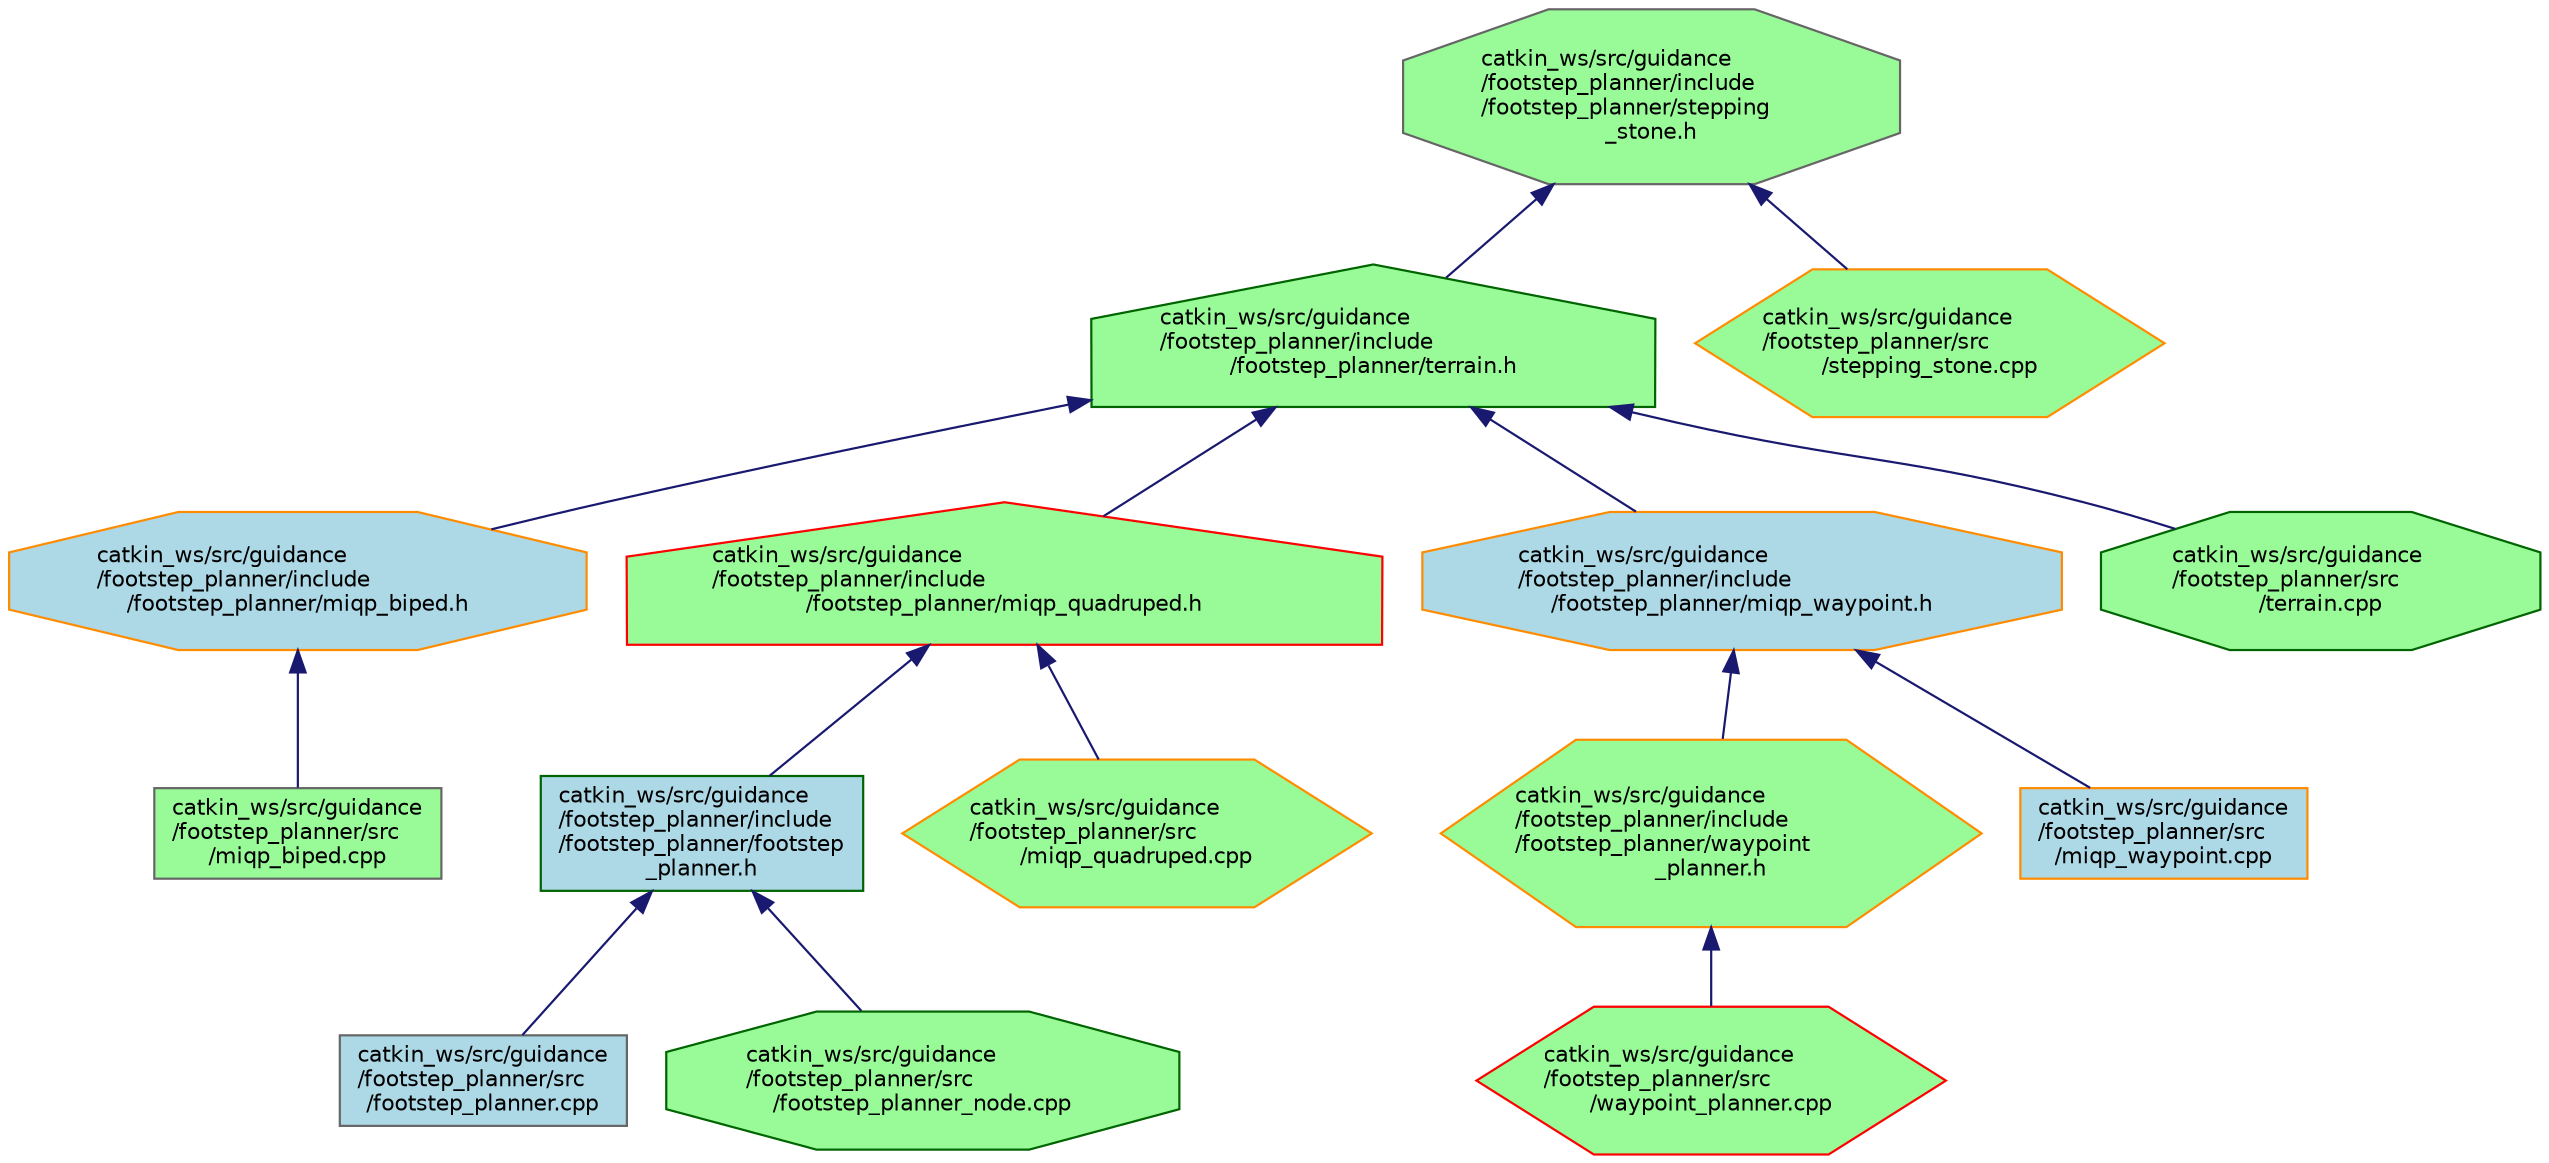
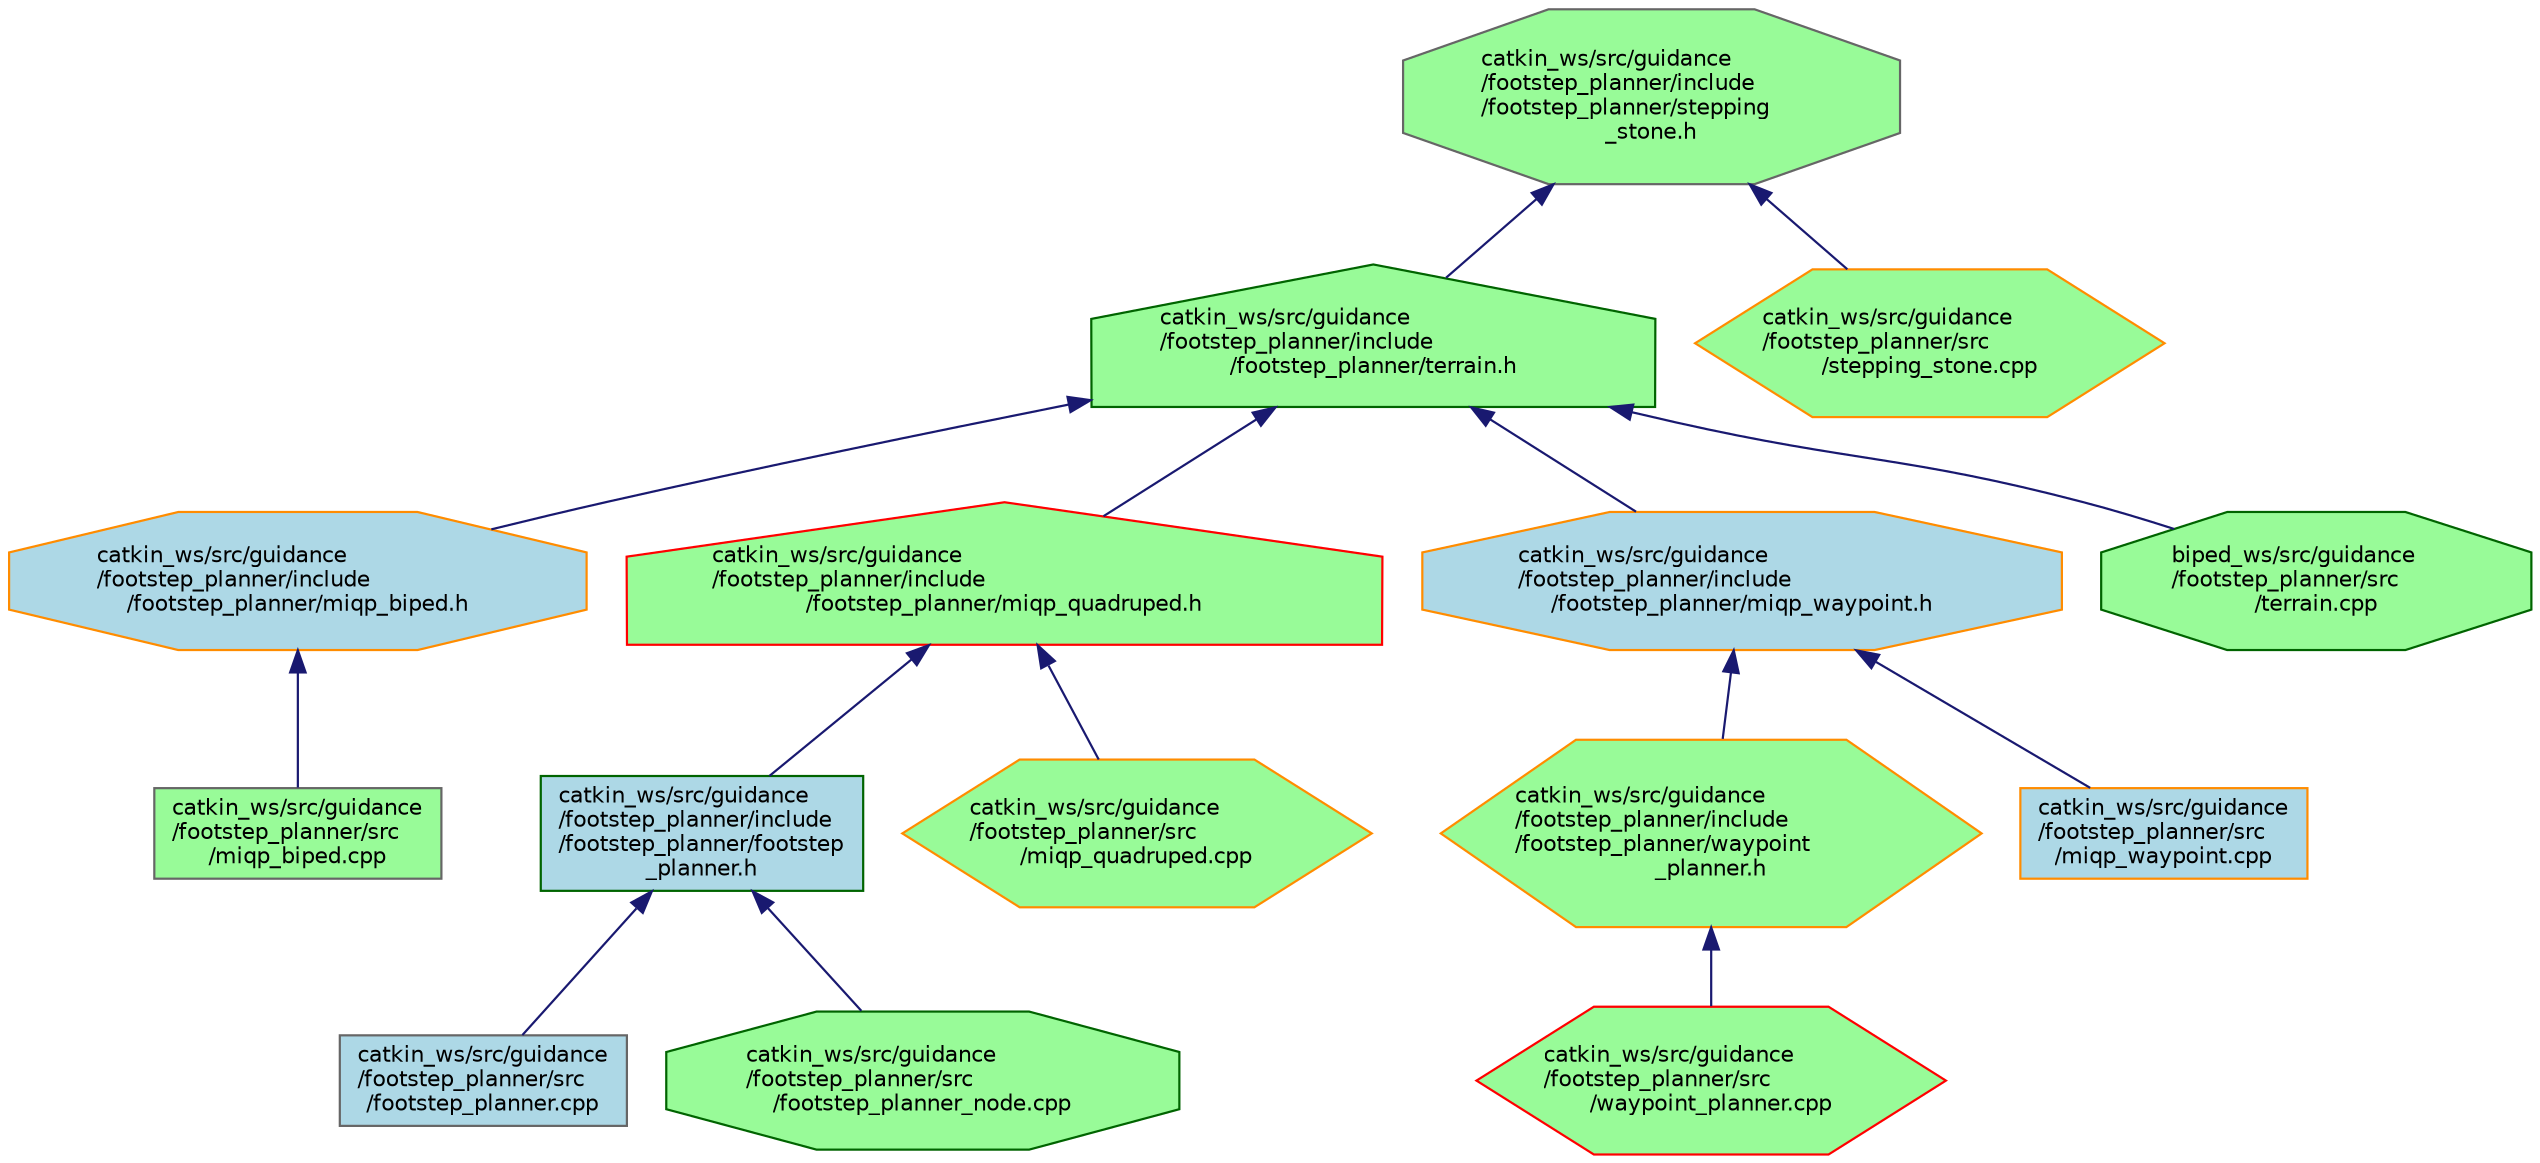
(2321, 581) -> (2316, 581)
